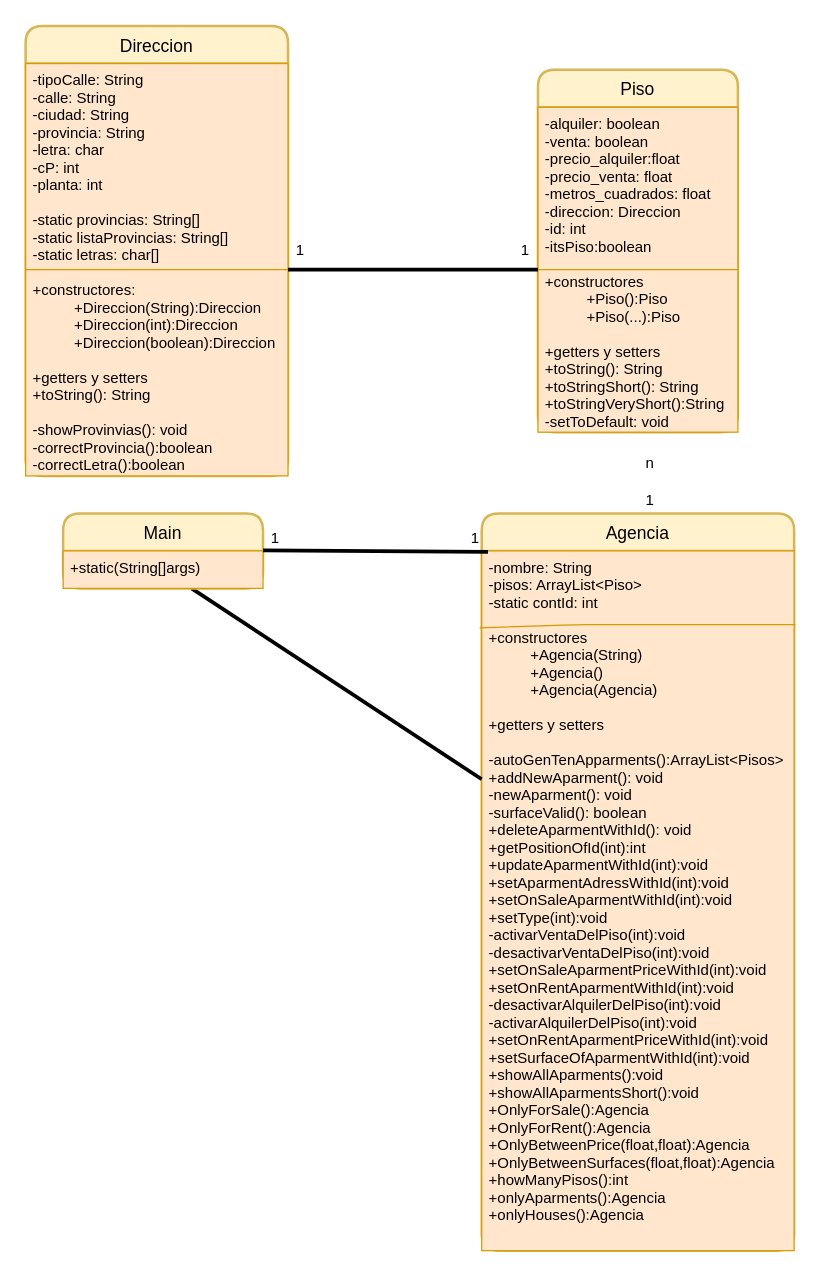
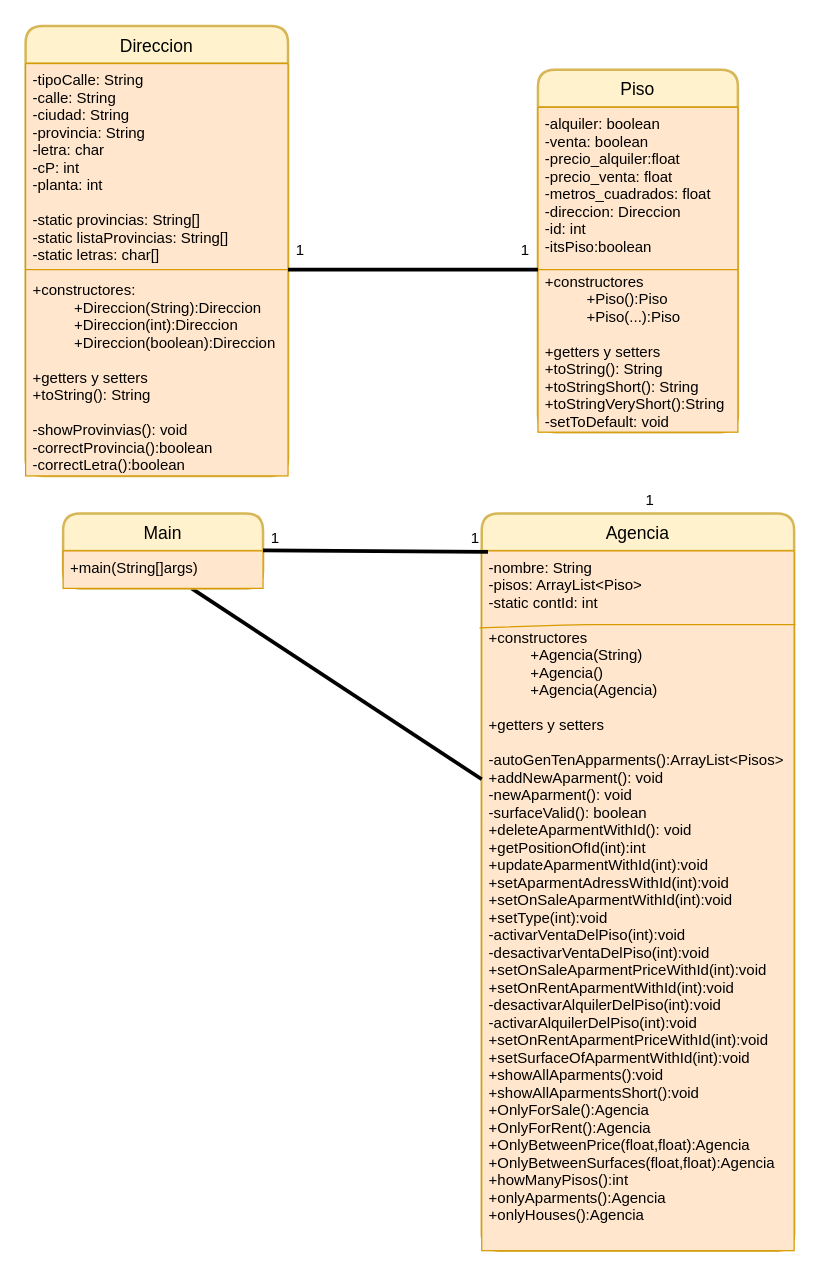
(651, 463) -> none
(154, 568) -> (146, 568)
